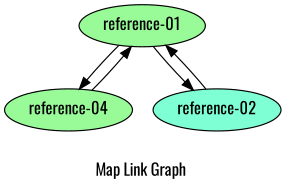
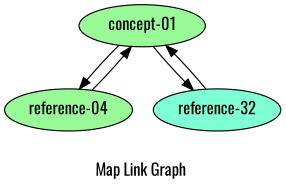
(142, 26) -> (142, 26)
(217, 110) -> (217, 110)
